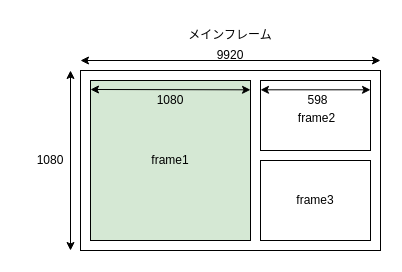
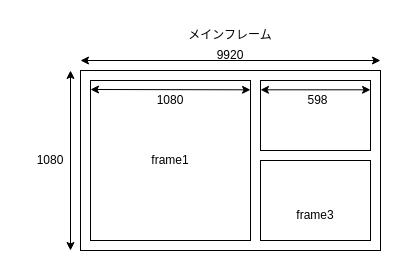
(317, 118) -> none
(171, 161) -> (171, 161)
(316, 201) -> (316, 216)
